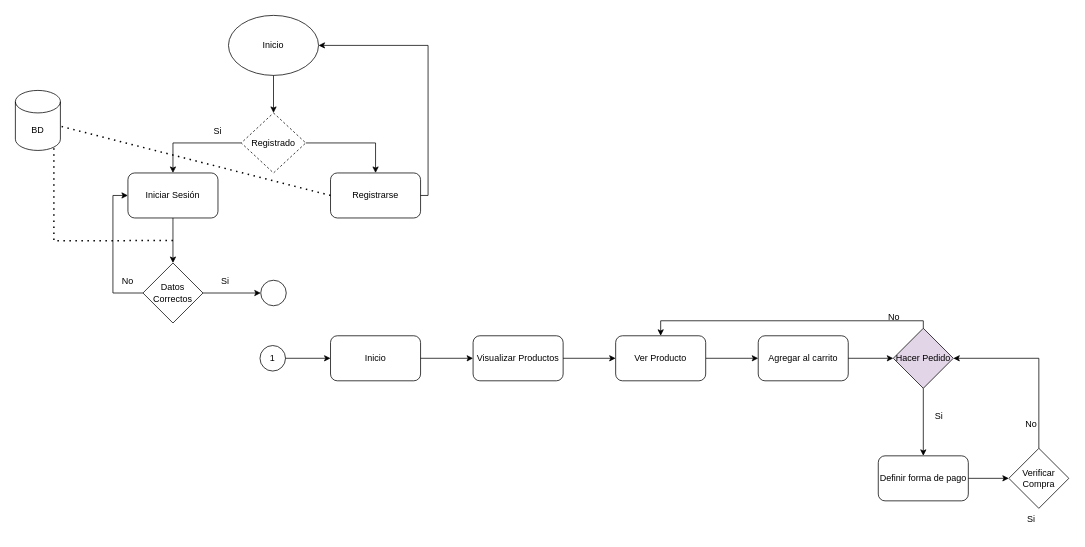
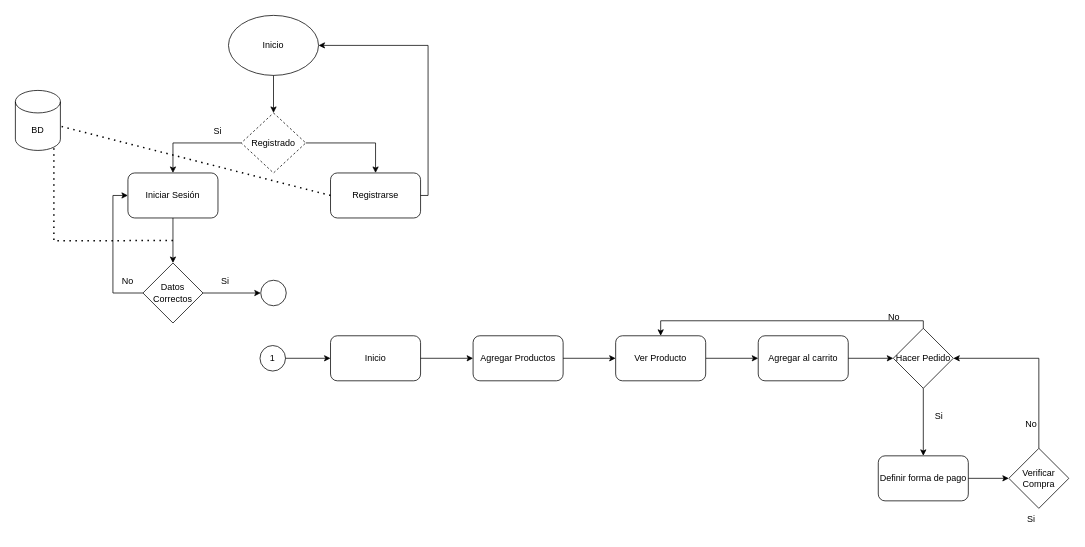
(518, 358) -> (518, 358)
(923, 358) -> (923, 358)
